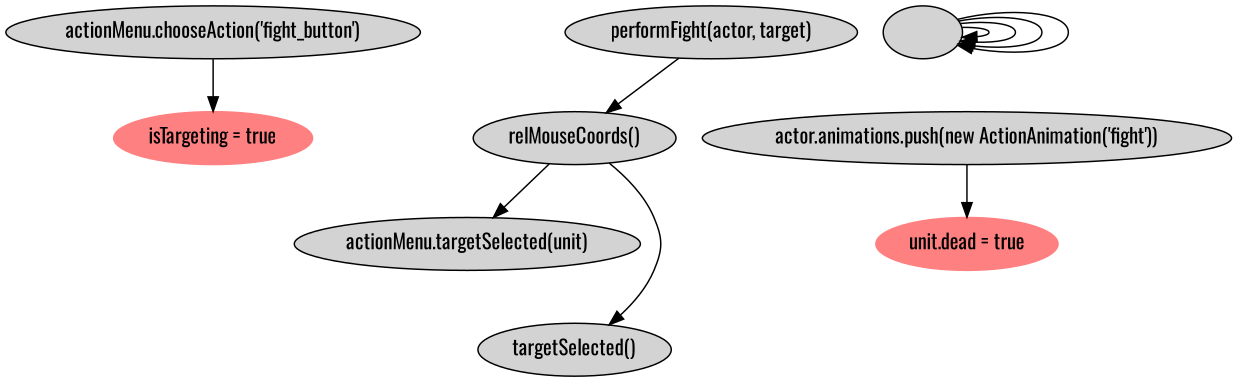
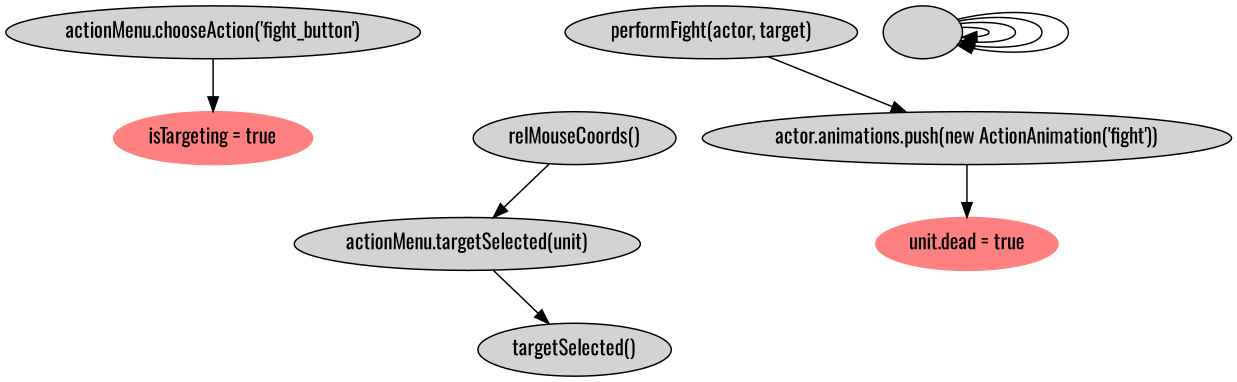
(648, 81) -> (830, 82)
(660, 237) -> (516, 292)
